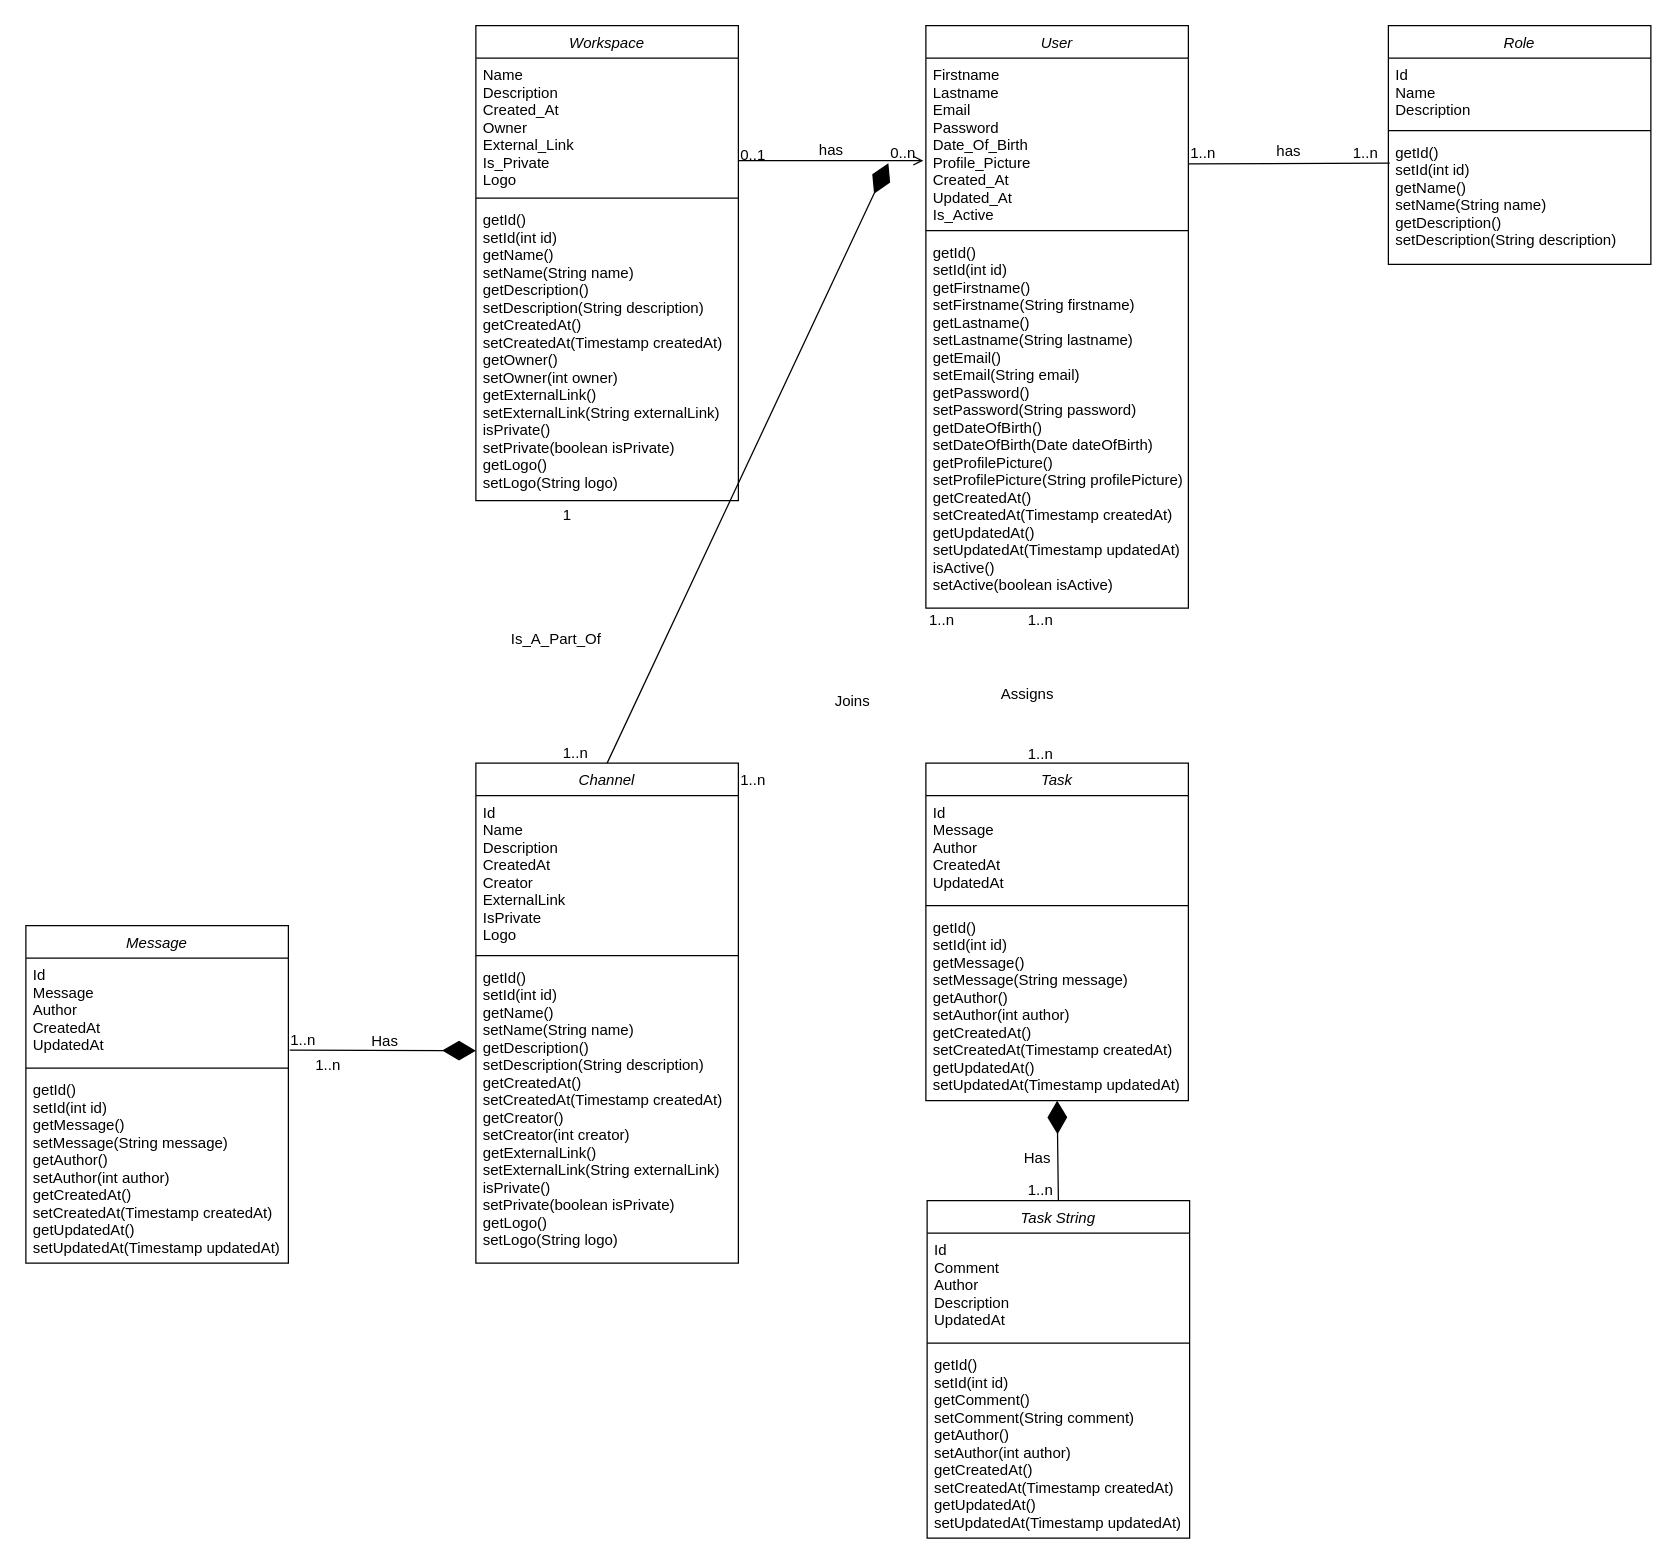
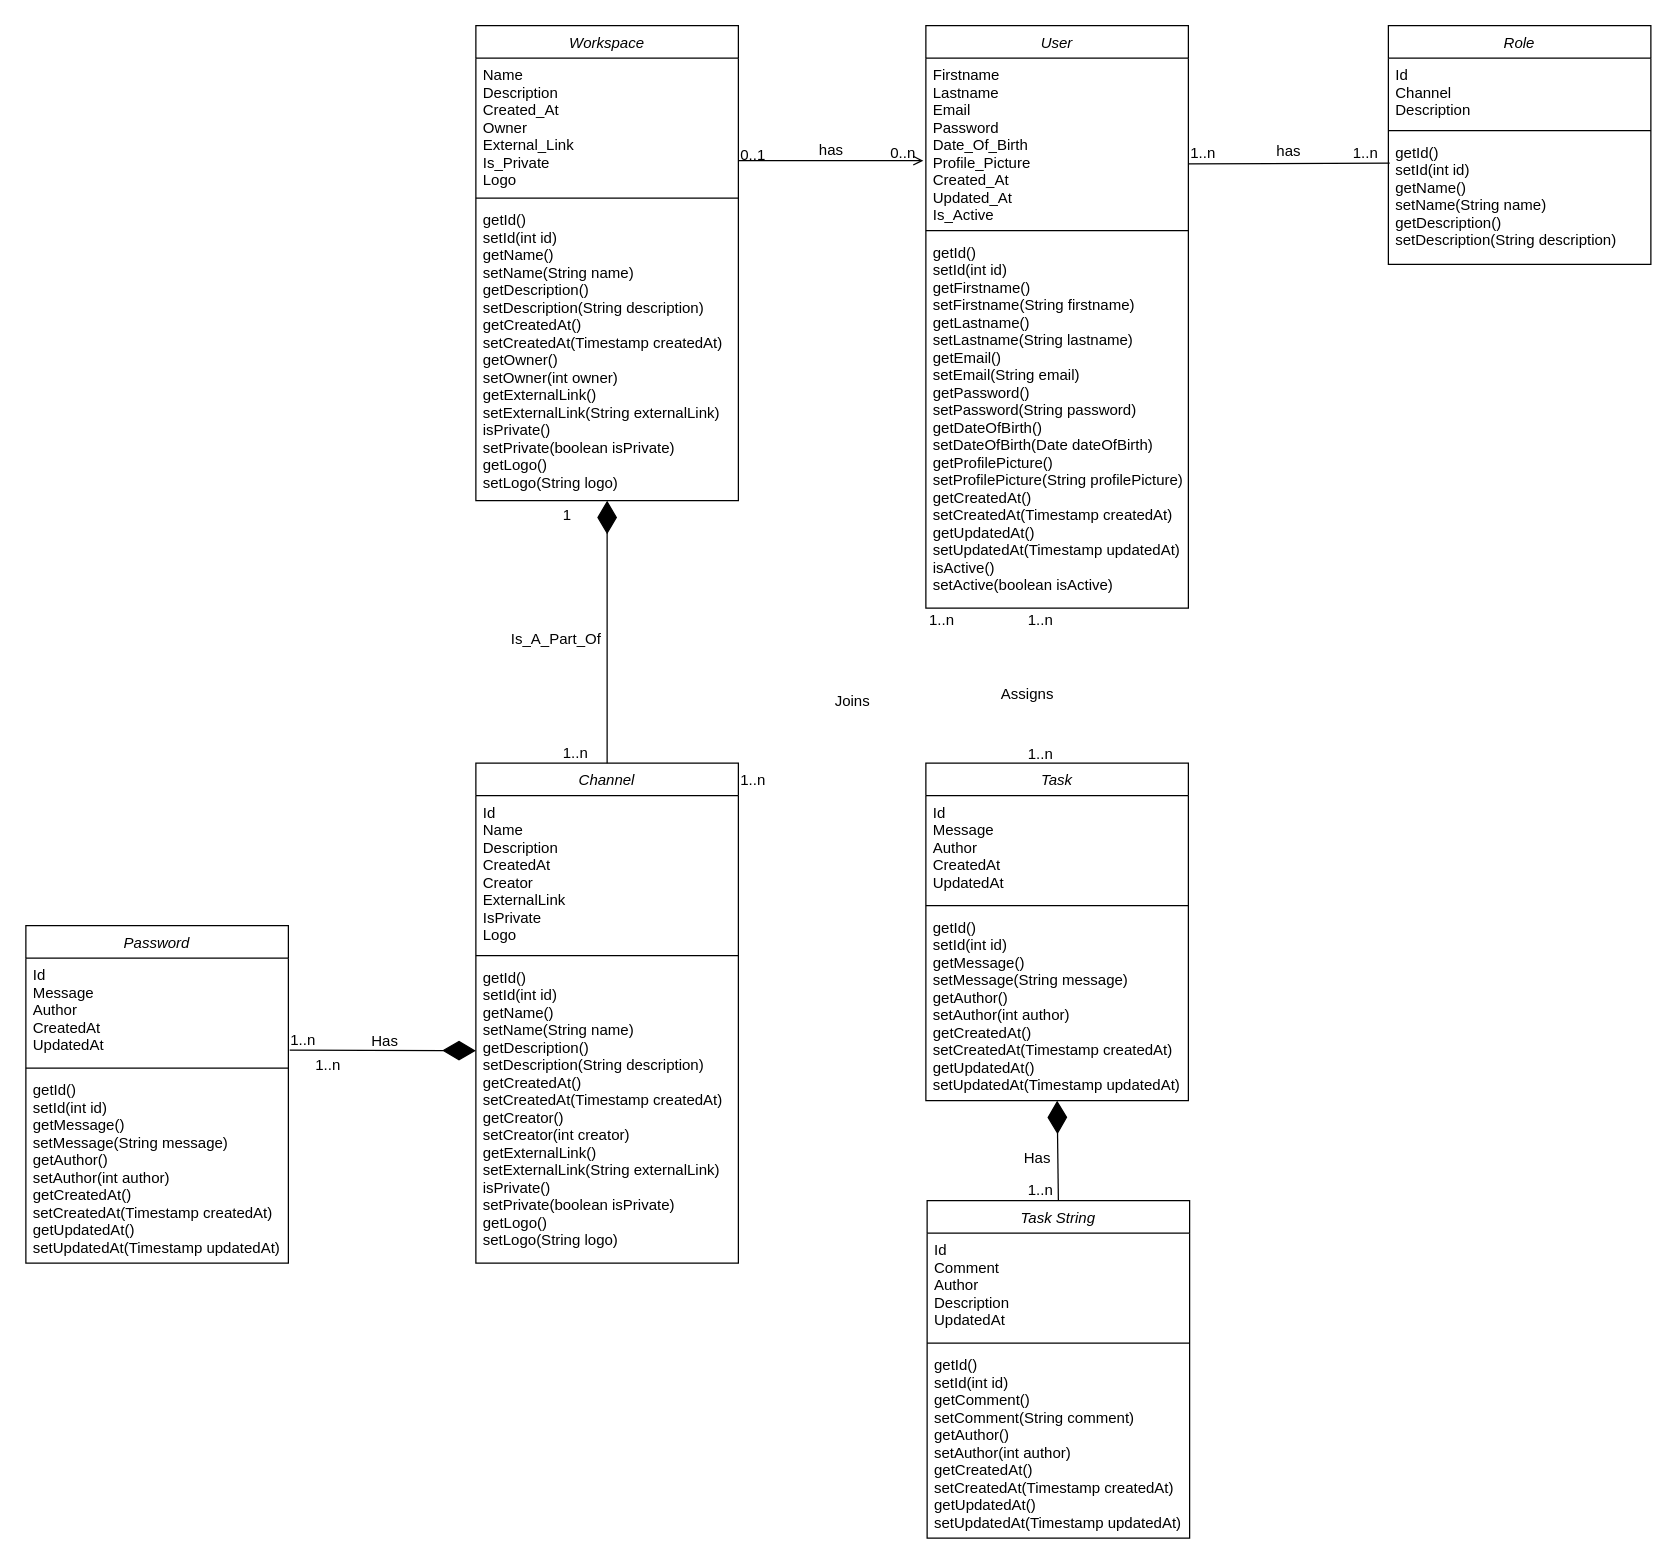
(1403, 75) -> (1403, 75)
(807, 337) -> (607, 648)
(156, 943) -> (156, 943)
